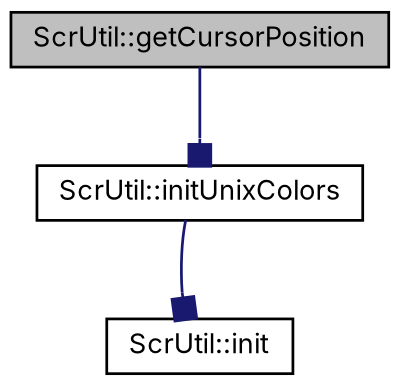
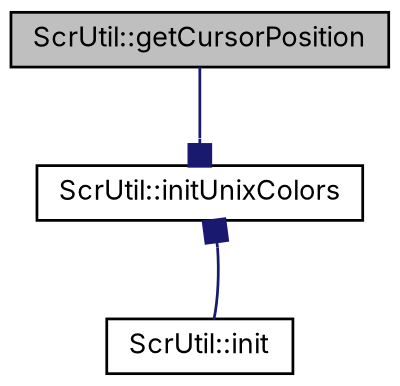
(182, 256) -> (218, 284)
